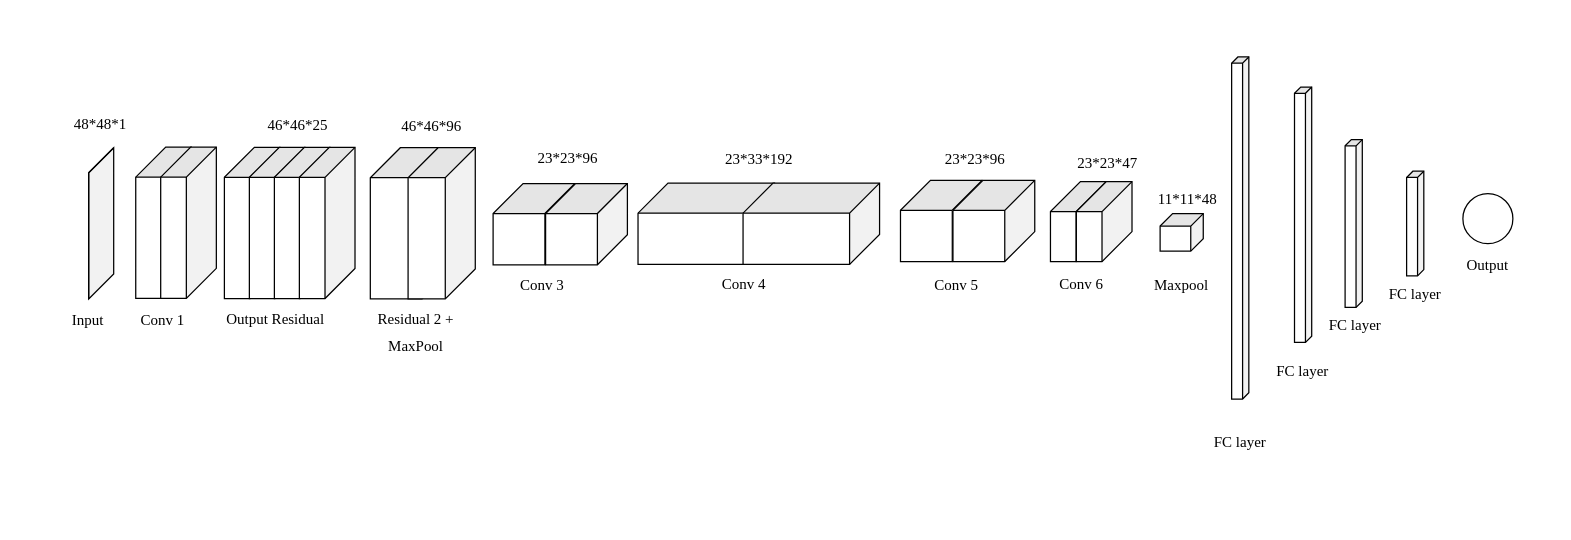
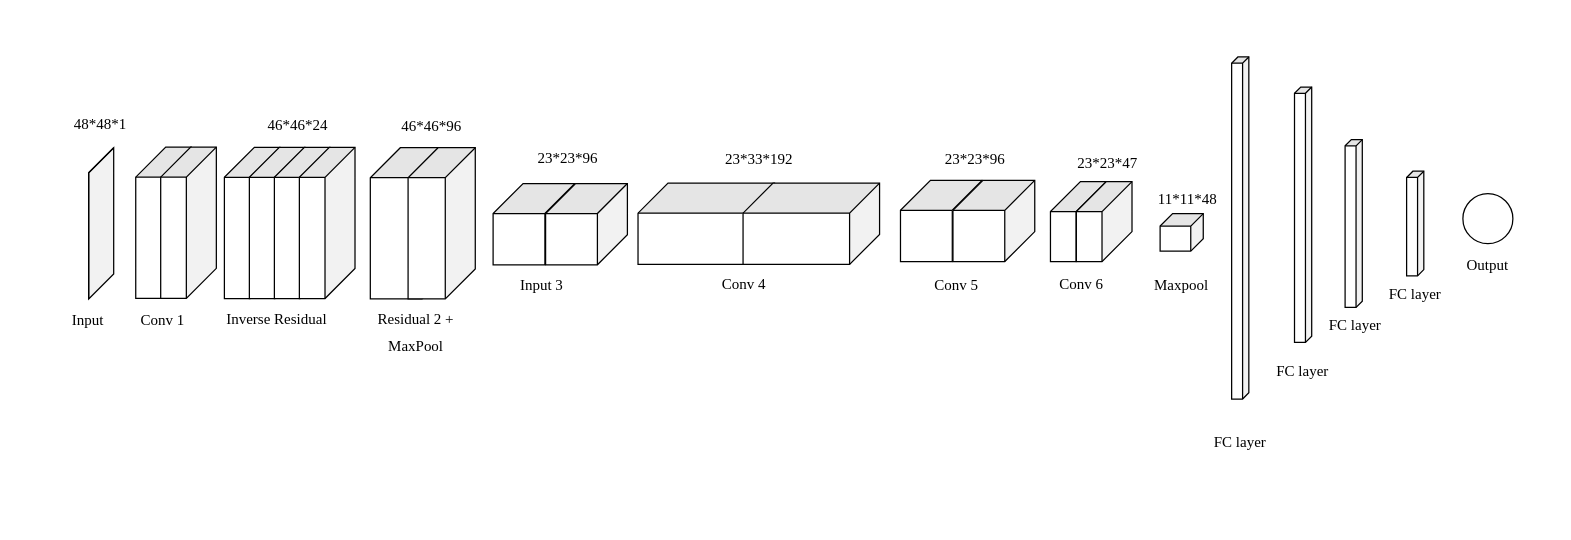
(272, 106) -> (272, 106)
(544, 266) -> (548, 266)
(284, 300) -> (286, 309)
